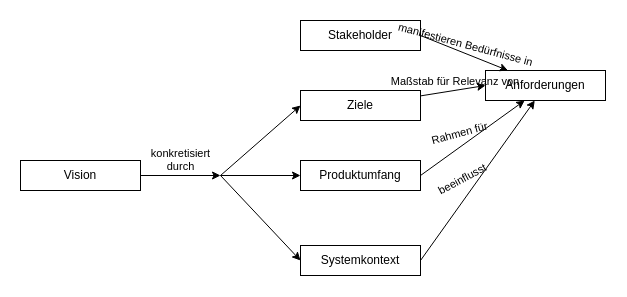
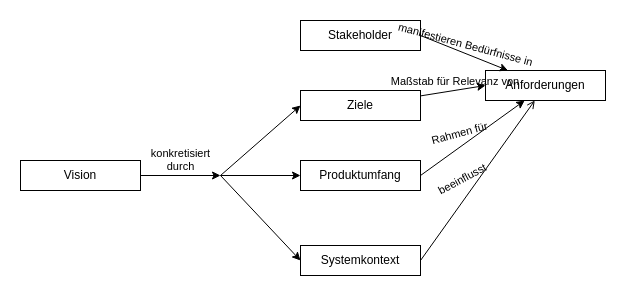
(530, 107) -> (531, 106)
